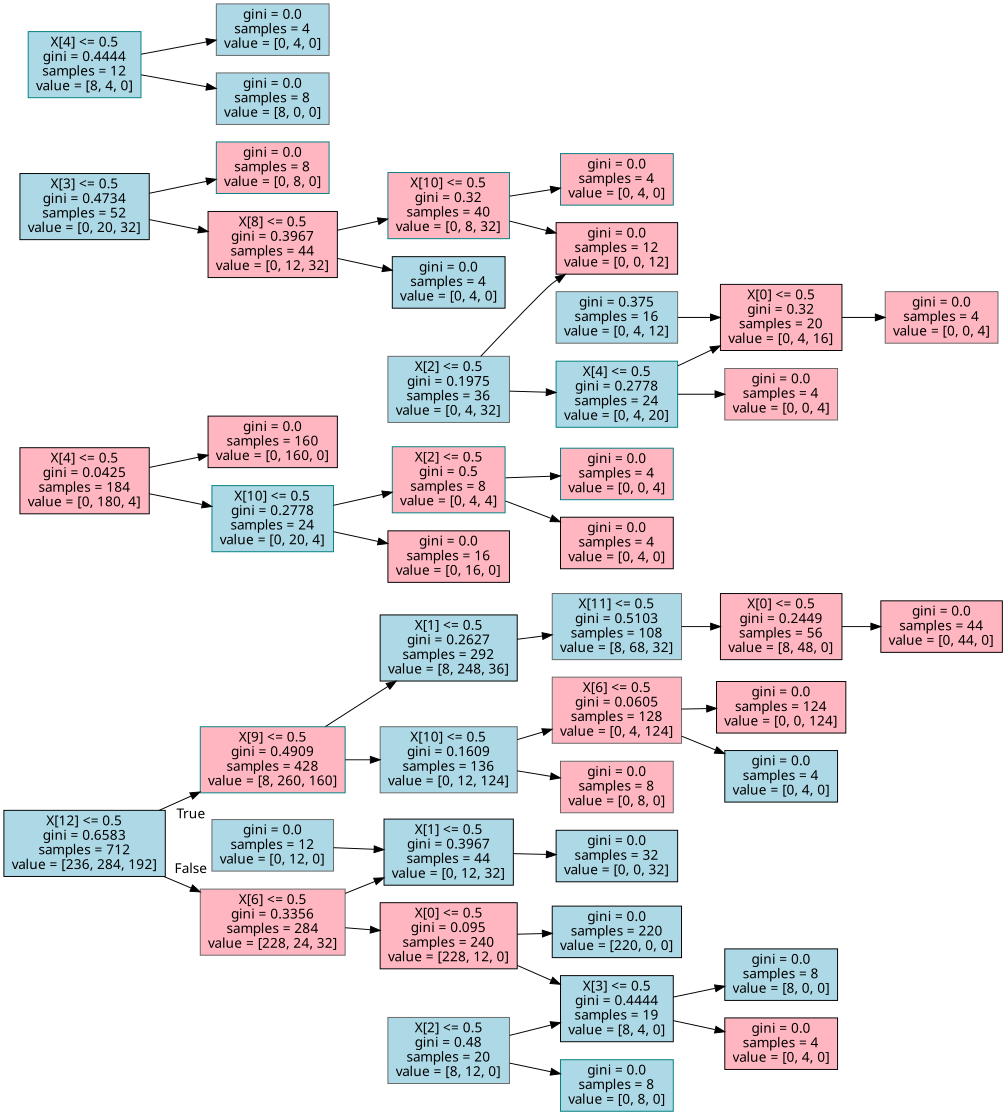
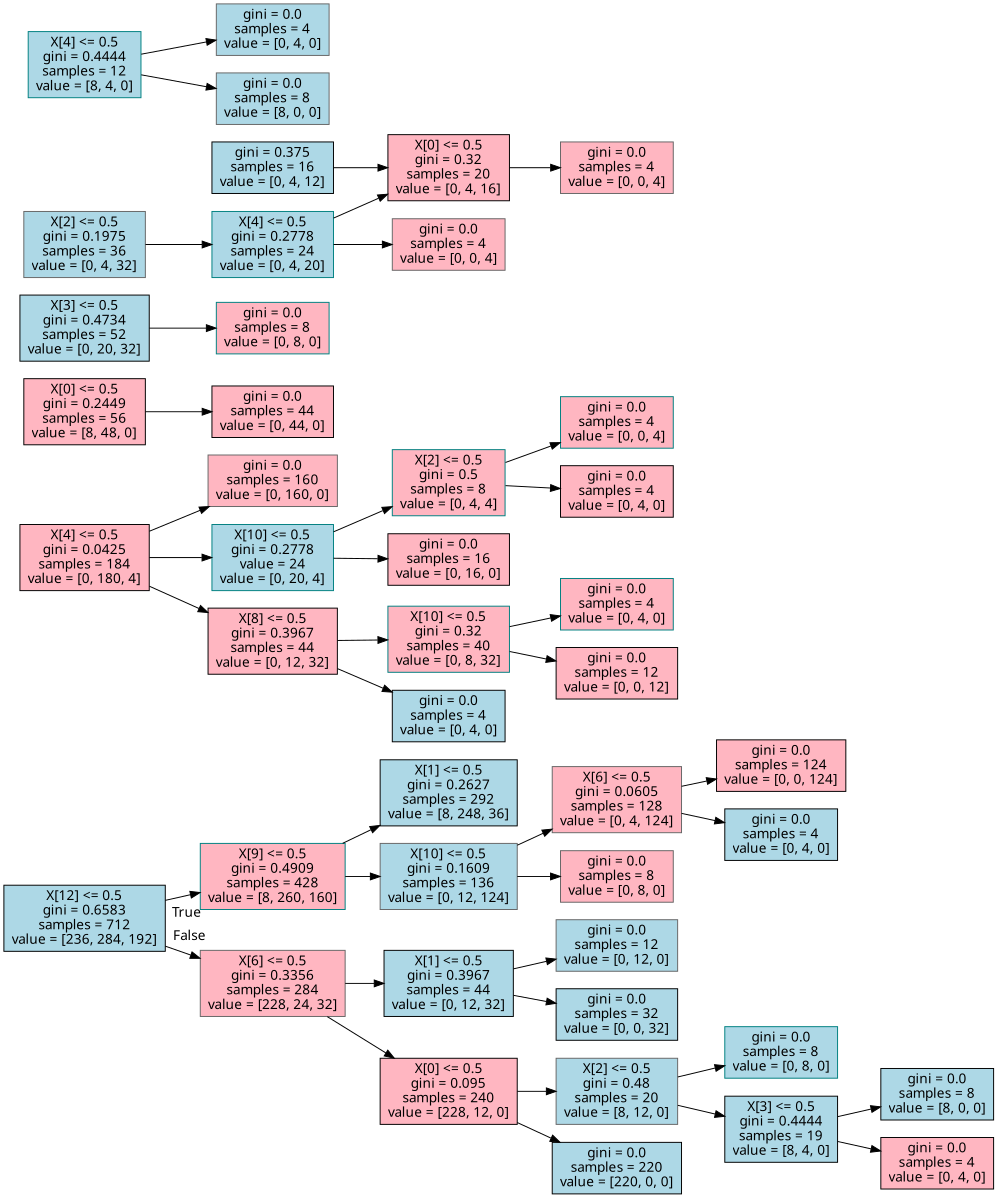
(174, 225) -> (174, 597)
(518, 317) -> none
(617, 317) -> (273, 168)
(273, 442) -> (273, 481)
(273, 519) -> (273, 558)
(617, 627) -> none
(354, 848) -> (530, 965)
(534, 973) -> (532, 1091)
